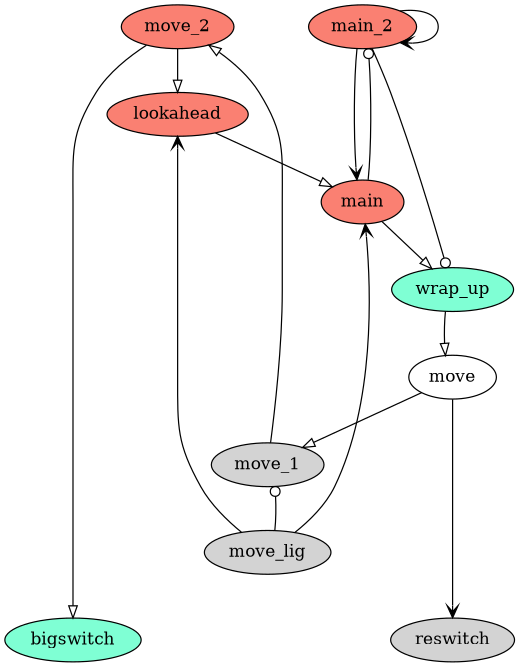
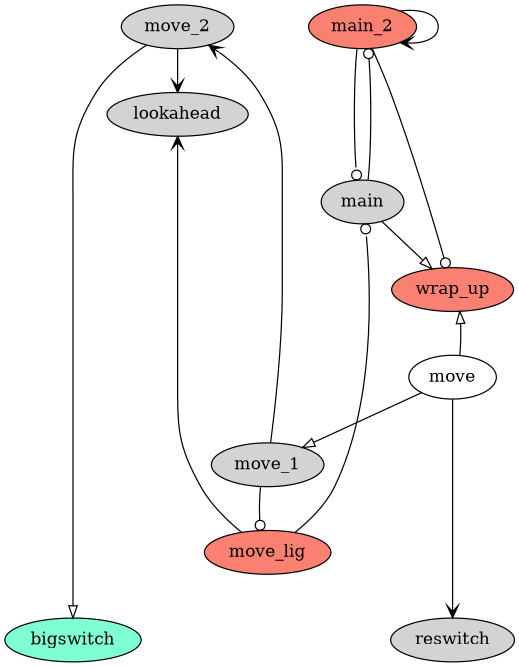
(178, 27) -> (178, 27)
(178, 65) -> (178, 65)
(354, 108) -> (354, 108)
(178, 114) -> (178, 114)
(268, 157) -> none
(363, 202) -> (363, 202)
(282, 237) -> (282, 237)
(453, 290) -> (453, 290)
(444, 327) -> (461, 340)
(362, 394) -> (362, 394)
(276, 513) -> (260, 503)
(268, 552) -> (268, 552)
